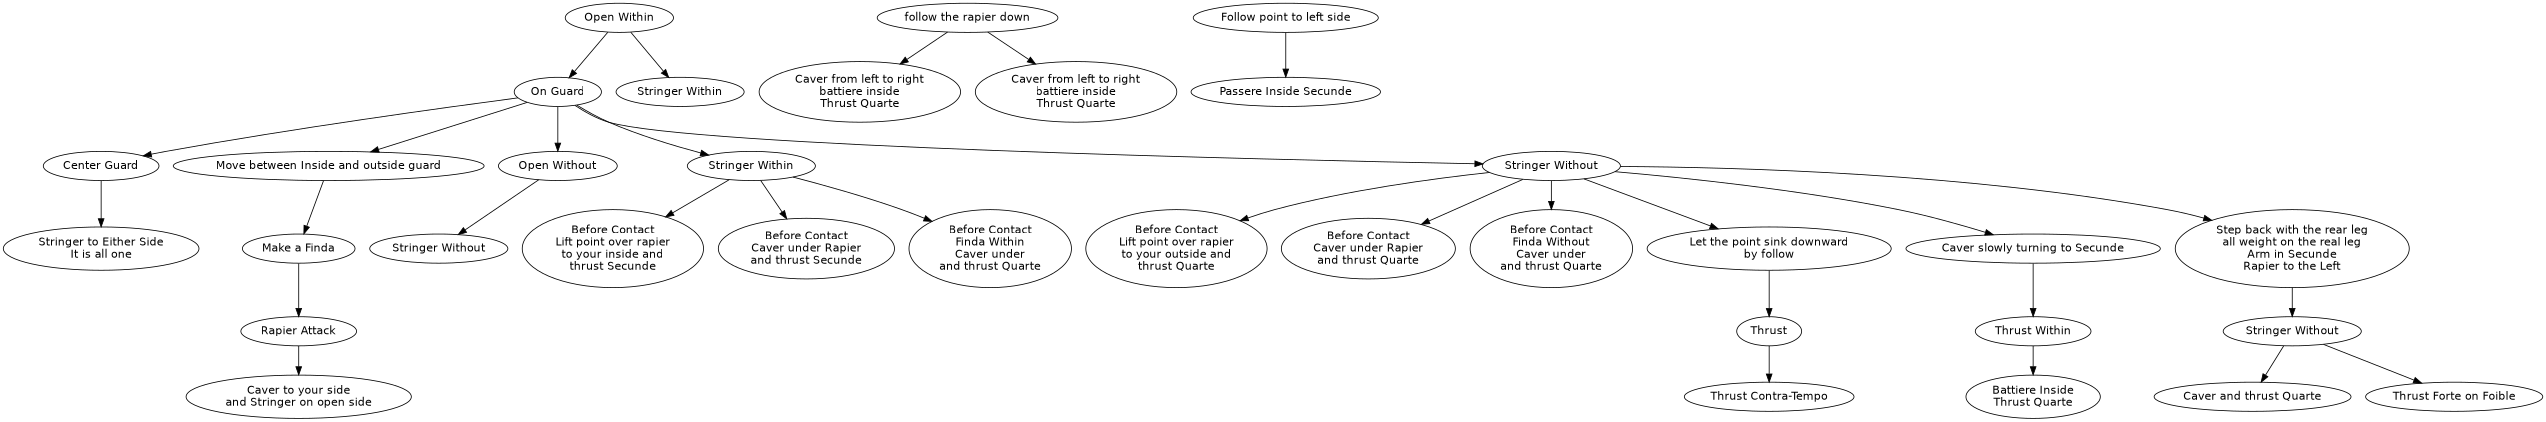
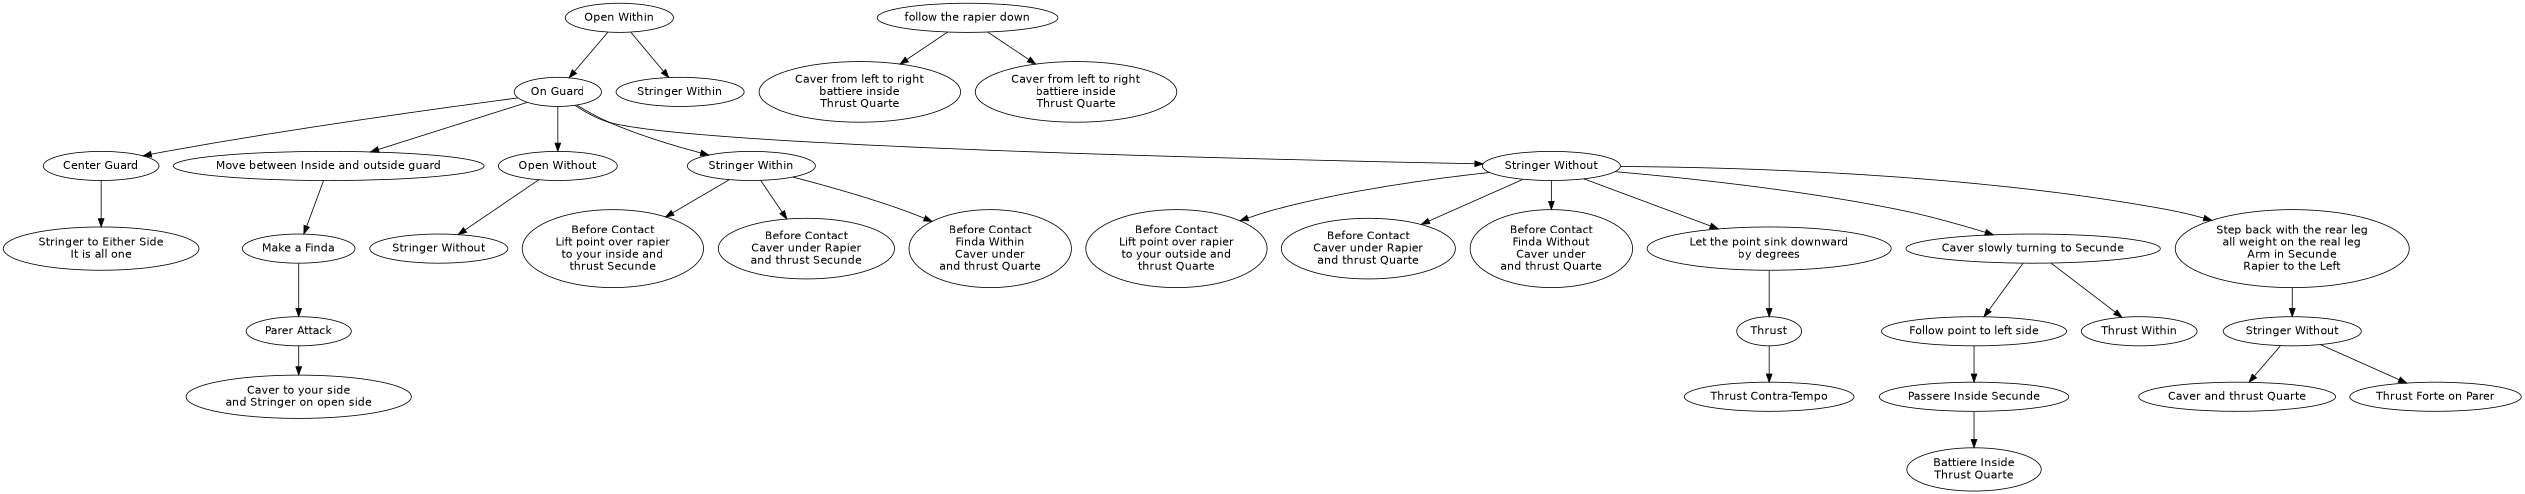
(1769, 249) -> (1769, 249)
none -> (2006, 287)
(299, 331) -> (299, 331)
(2033, 356) -> (1974, 425)
(2454, 397) -> (2436, 397)
